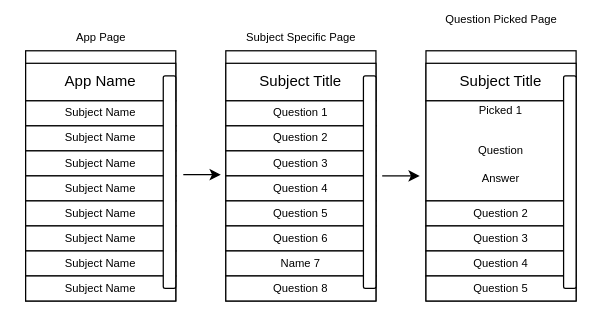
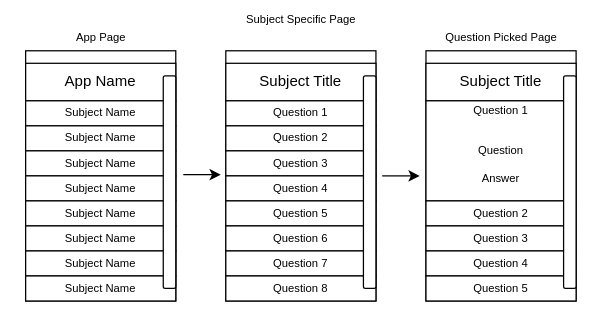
(501, 19) -> (501, 38)
(301, 38) -> (301, 19)
(501, 151) -> (501, 151)
(301, 263) -> (301, 263)
